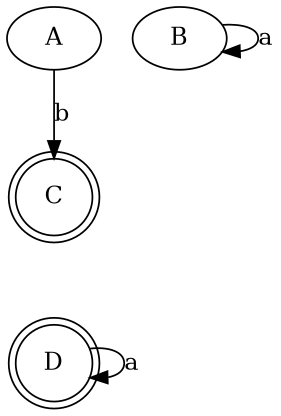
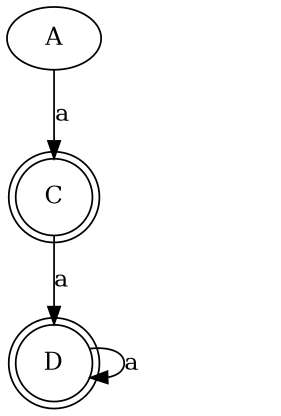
(180, 38) -> none
(63, 114) -> (63, 114)
none -> (54, 271)
